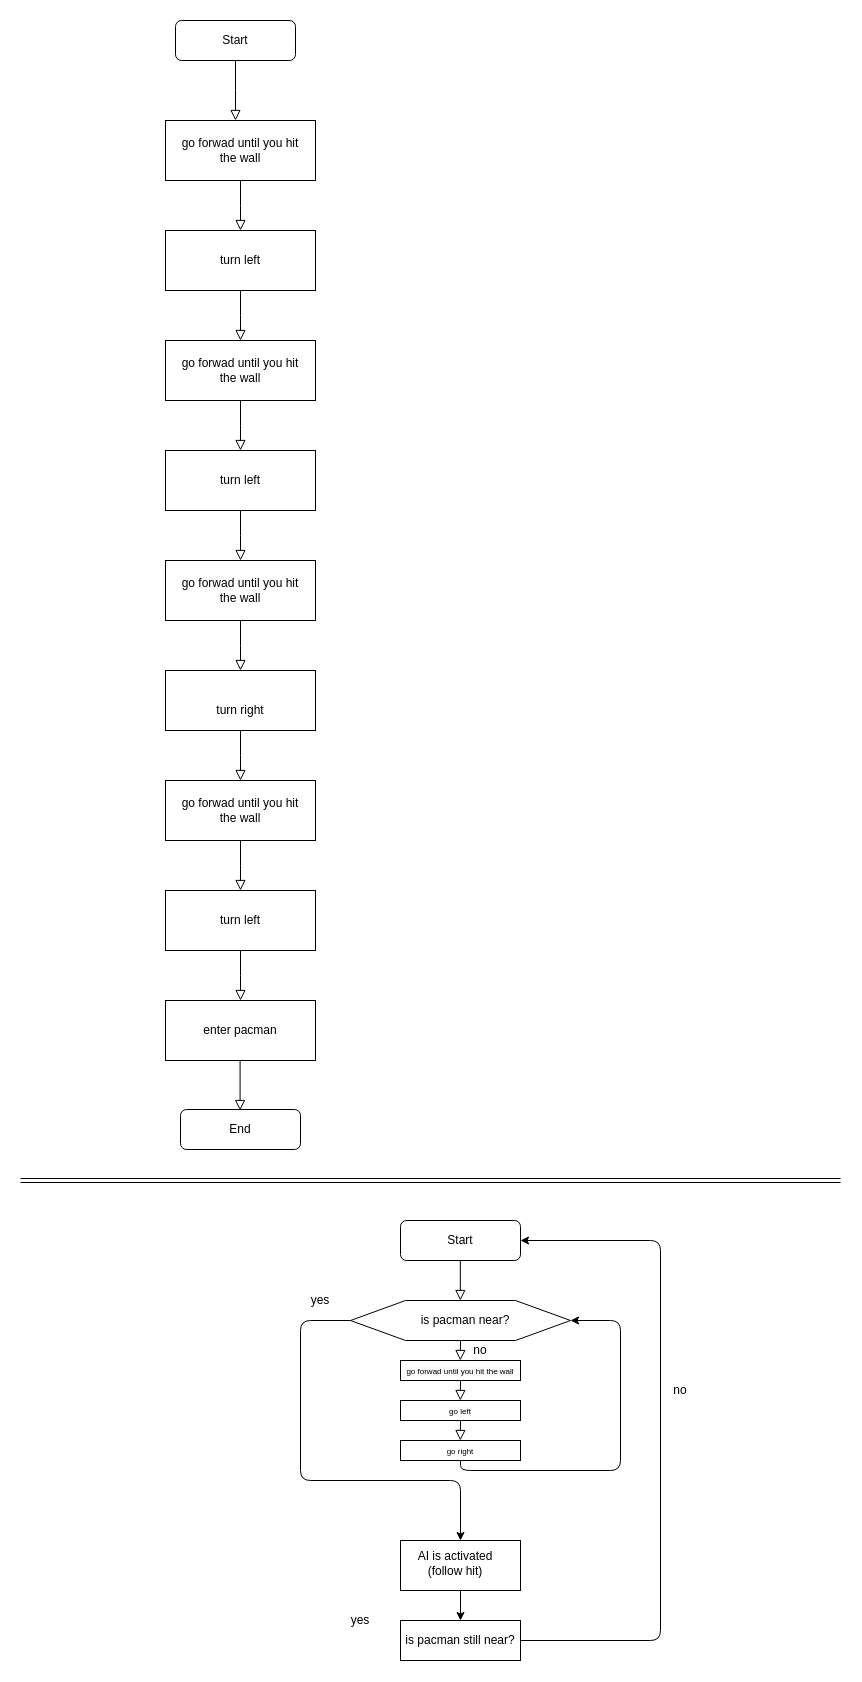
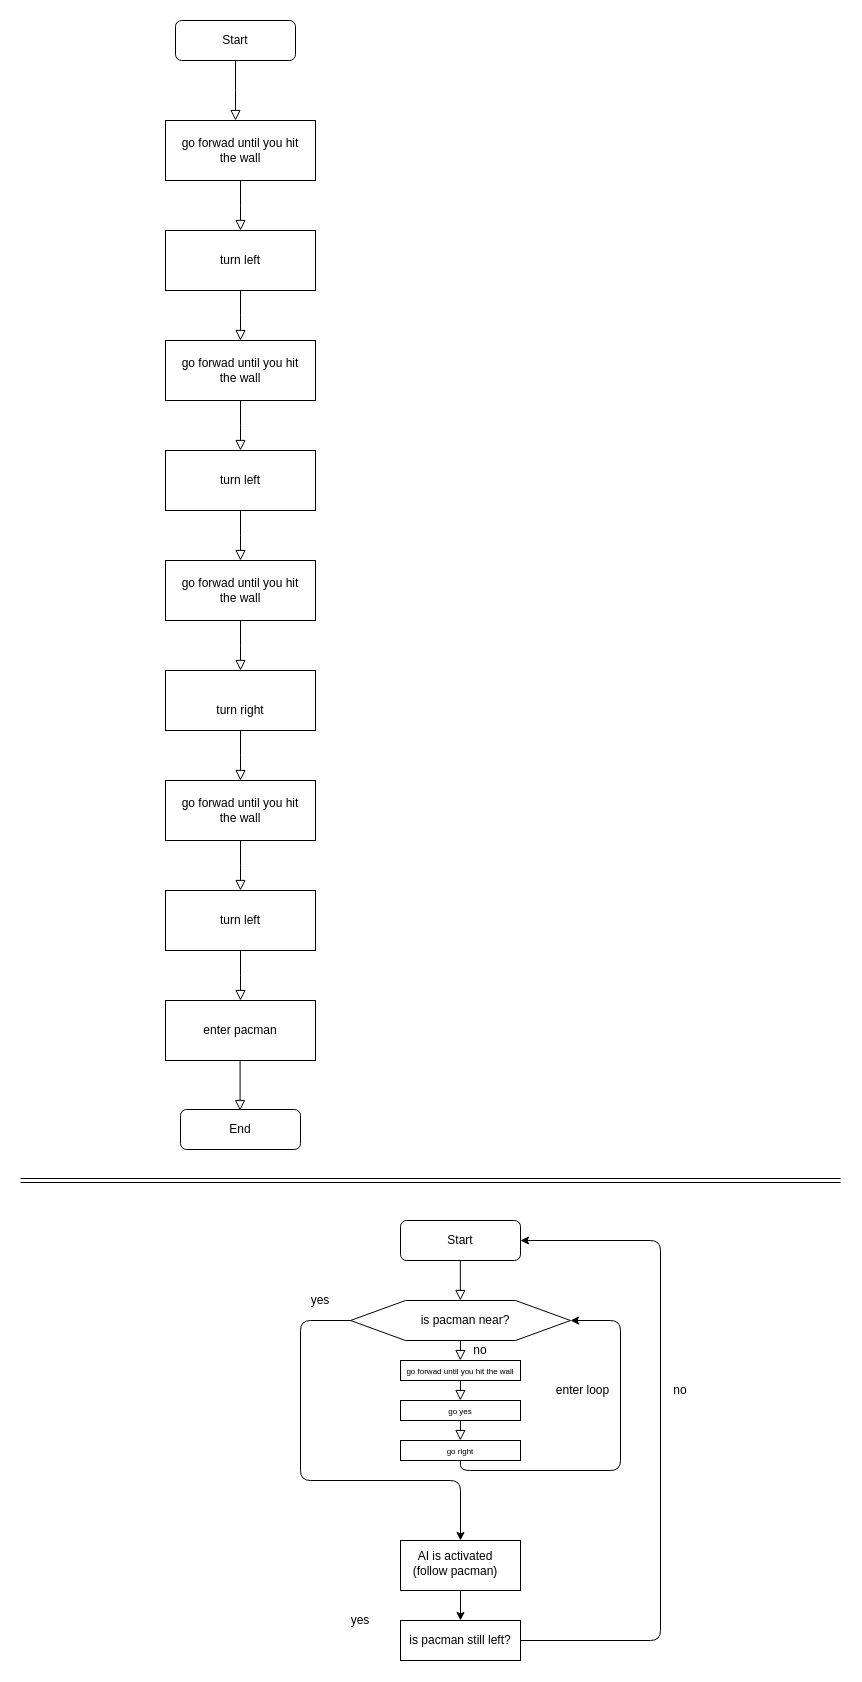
none -> (583, 1391)
(461, 1411) -> (461, 1411)
(456, 1564) -> (456, 1564)
(461, 1641) -> (461, 1641)
